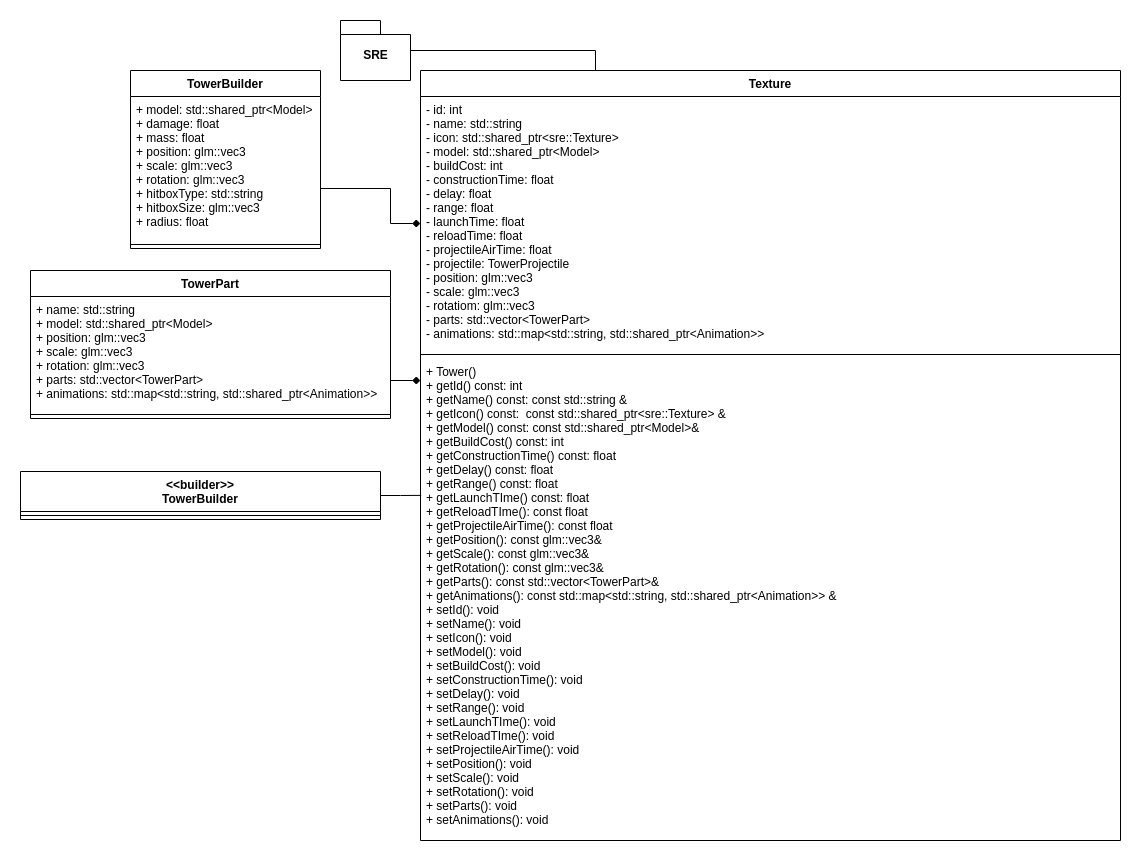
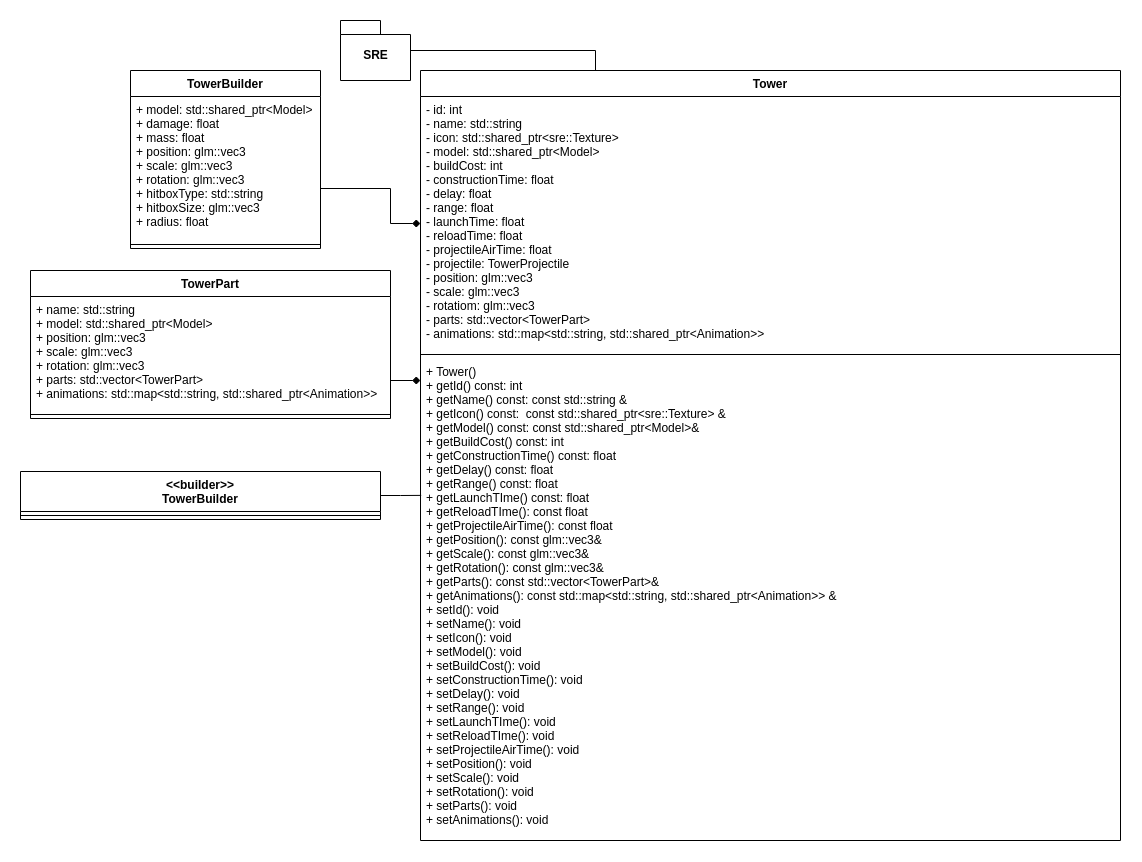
(770, 84) -> (770, 84)
